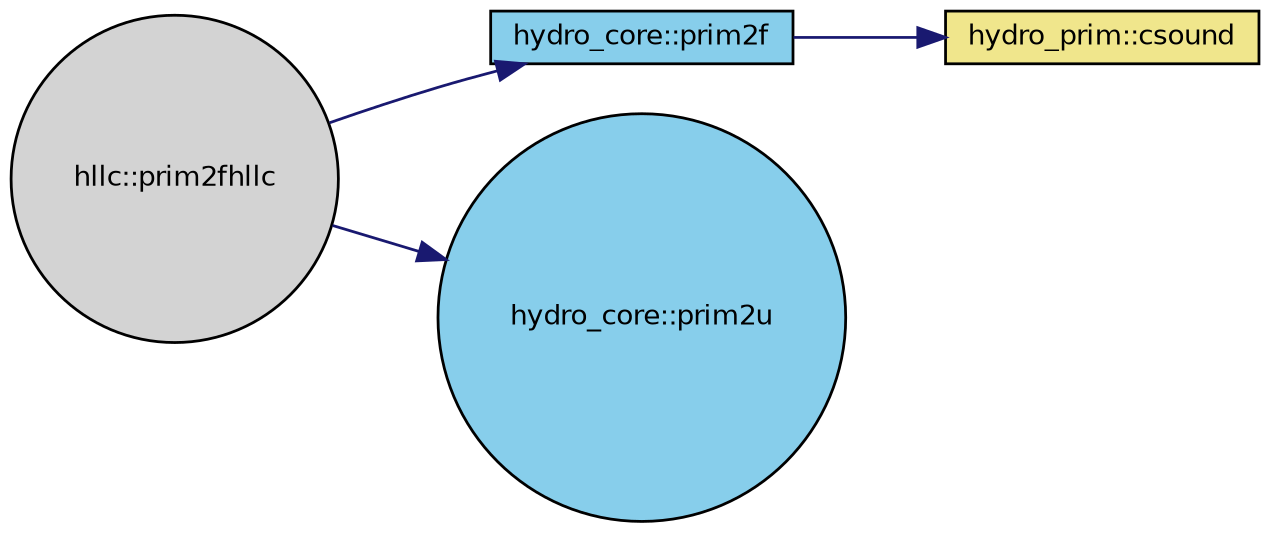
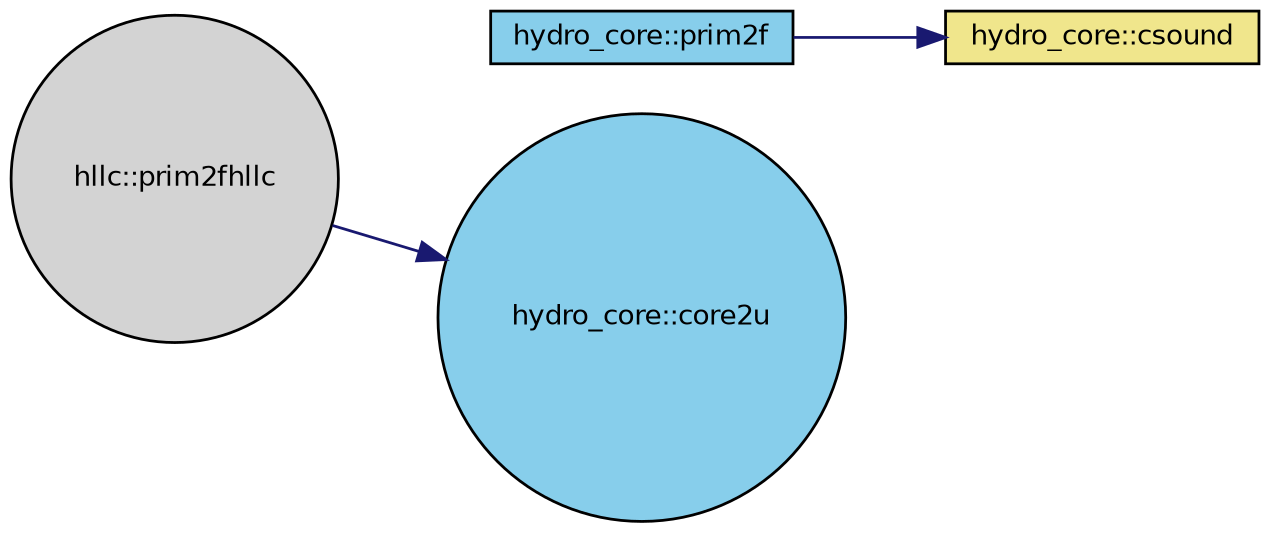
(1102, 37) -> (1102, 37)
(413, 95) -> none
(642, 318) -> (642, 318)
